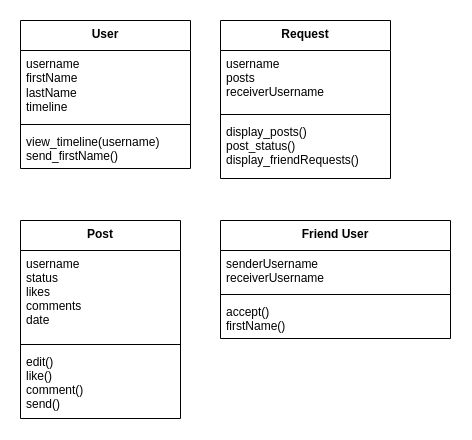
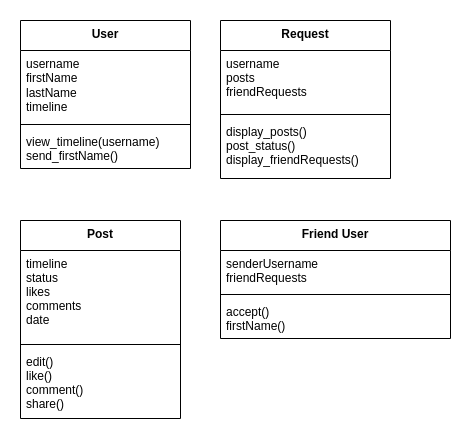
(253, 64) -> (253, 64)
(53, 264) -> (48, 264)
(273, 264) -> (273, 264)
(45, 362) -> (45, 362)
